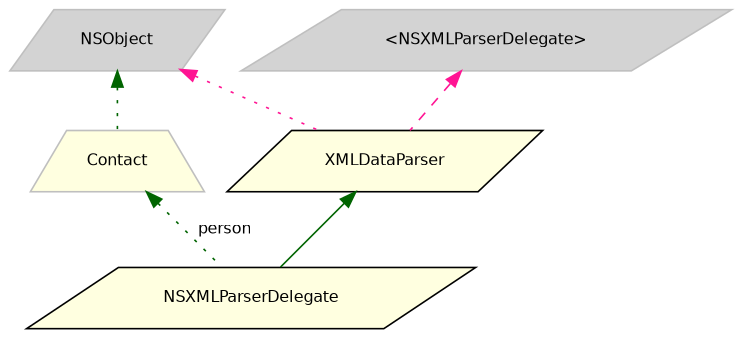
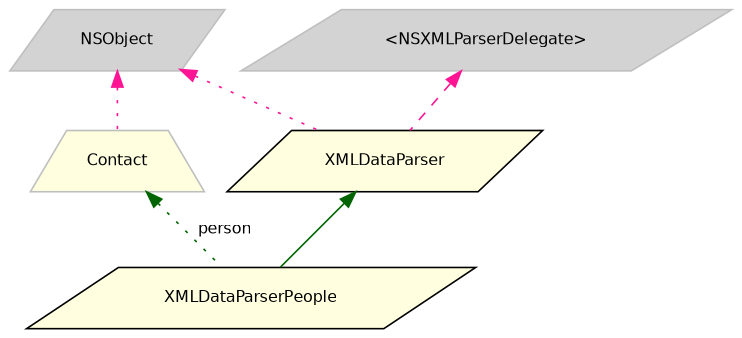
(117, 109) -> (117, 109)
(251, 298) -> (251, 298)
